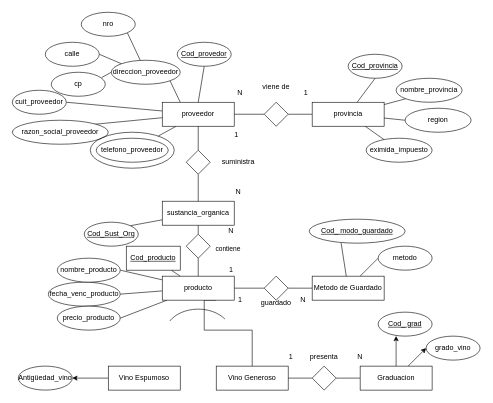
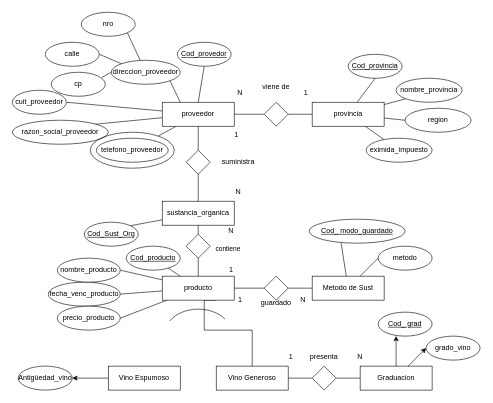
(153, 258) -> (153, 258)
(348, 288) -> (348, 288)
